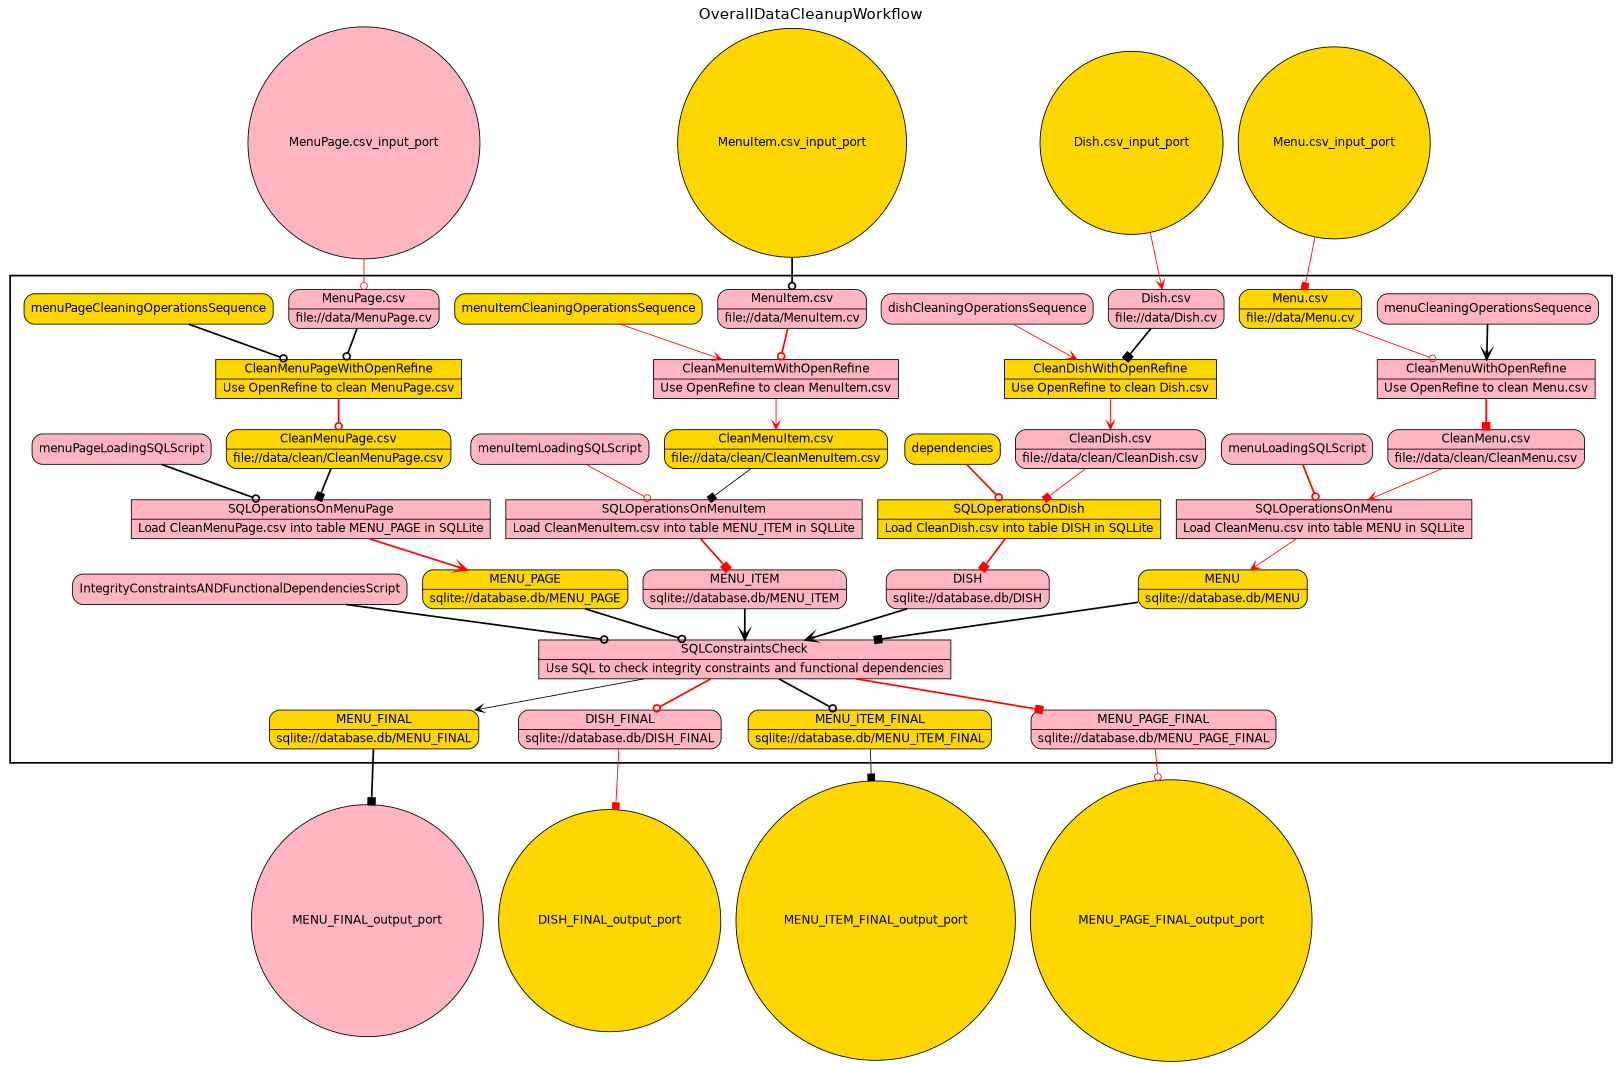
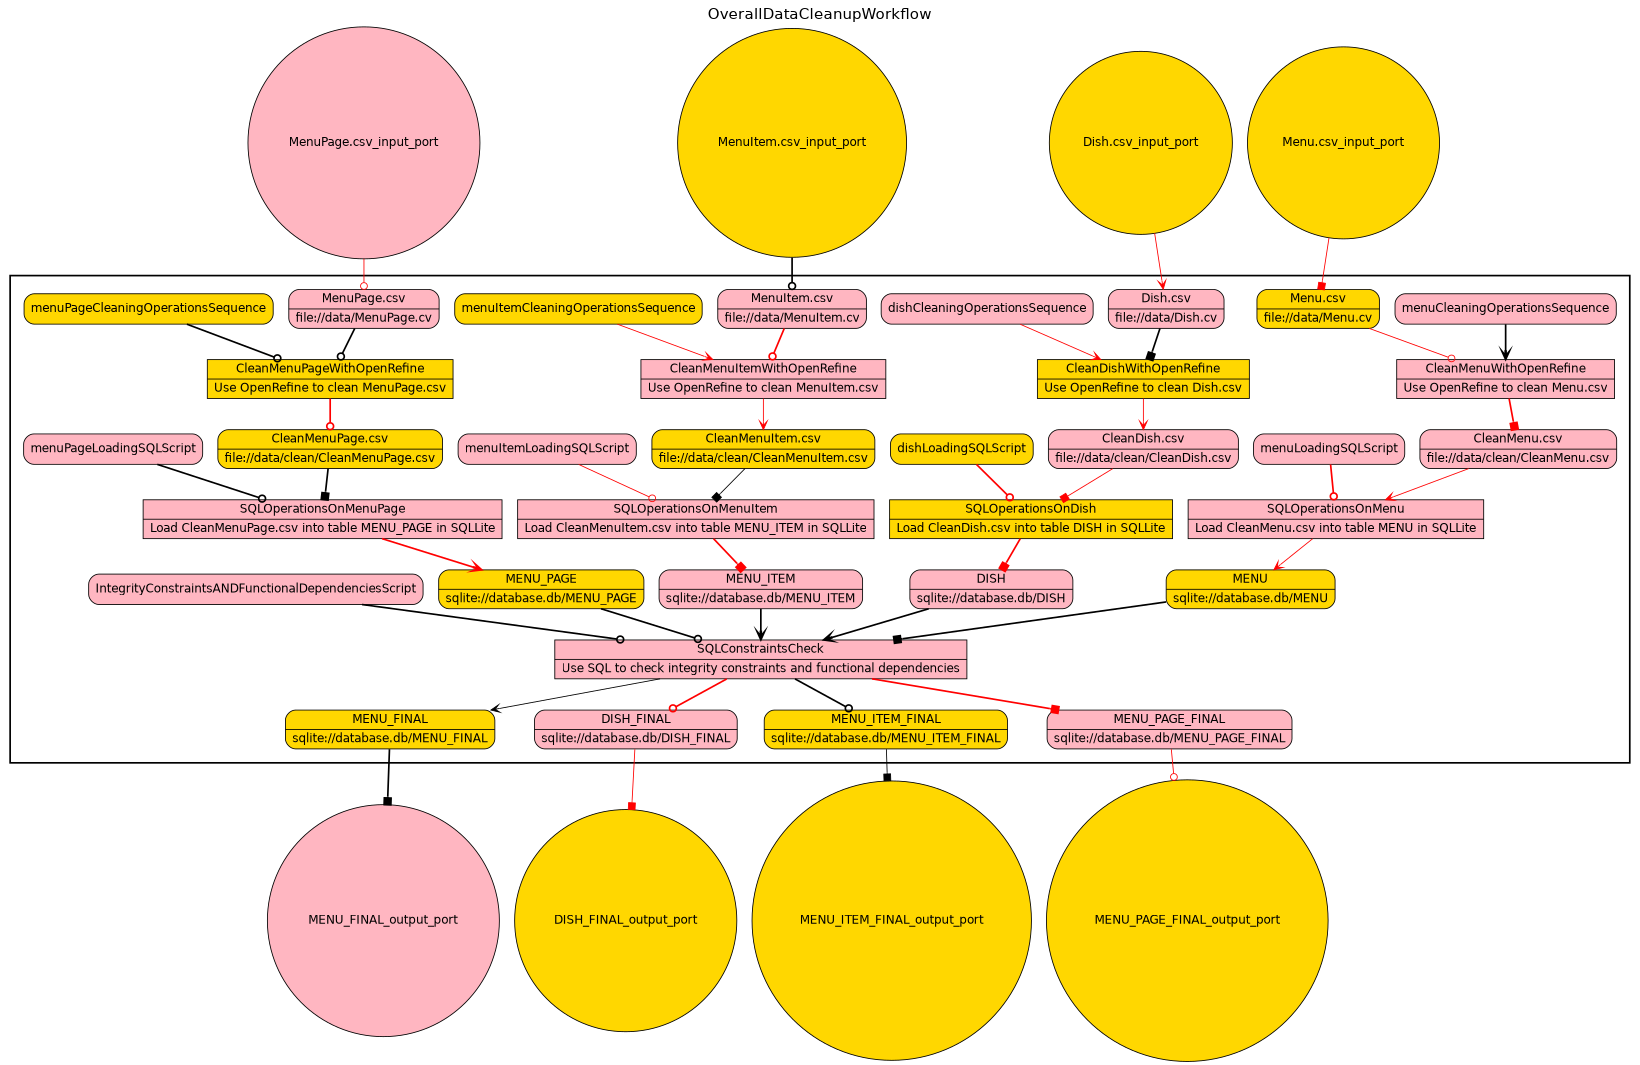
(953, 449) -> (962, 449)
